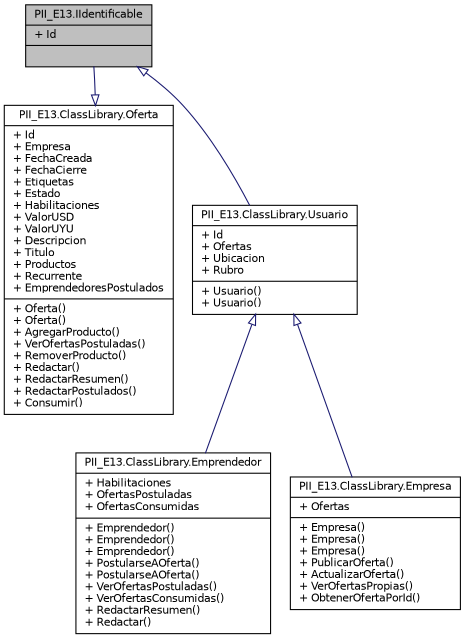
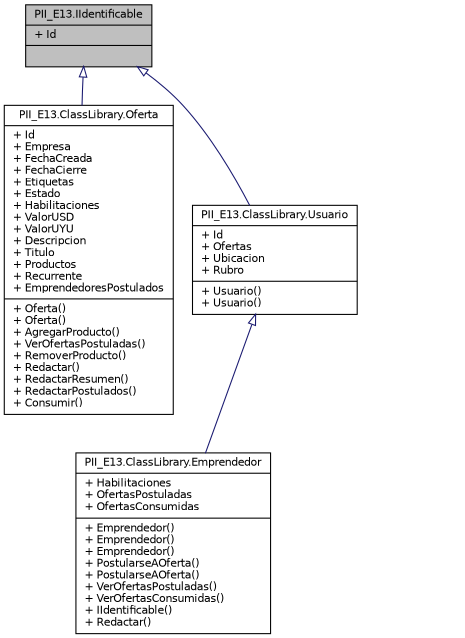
(95, 81) -> (82, 91)
(375, 543) -> none
(143, 611) -> (128, 611)
